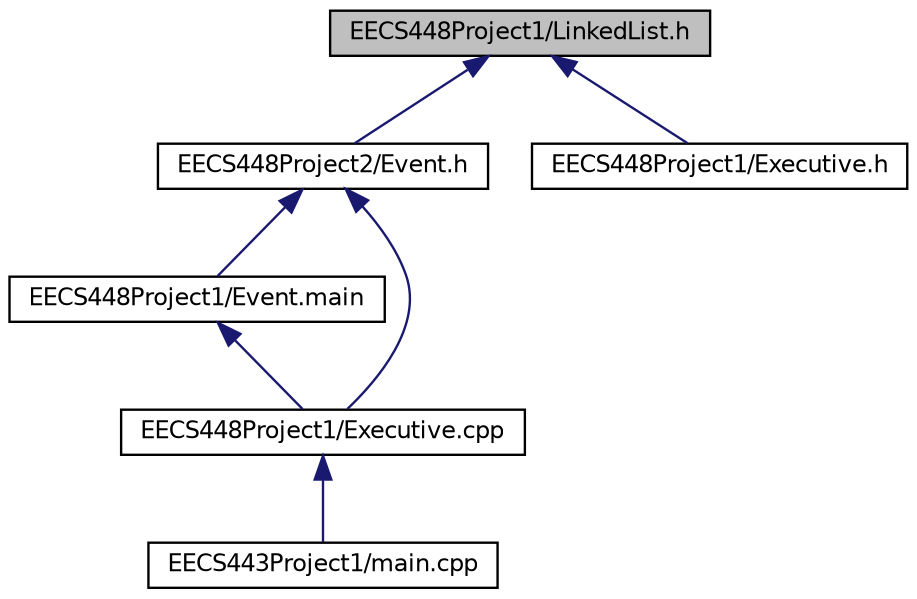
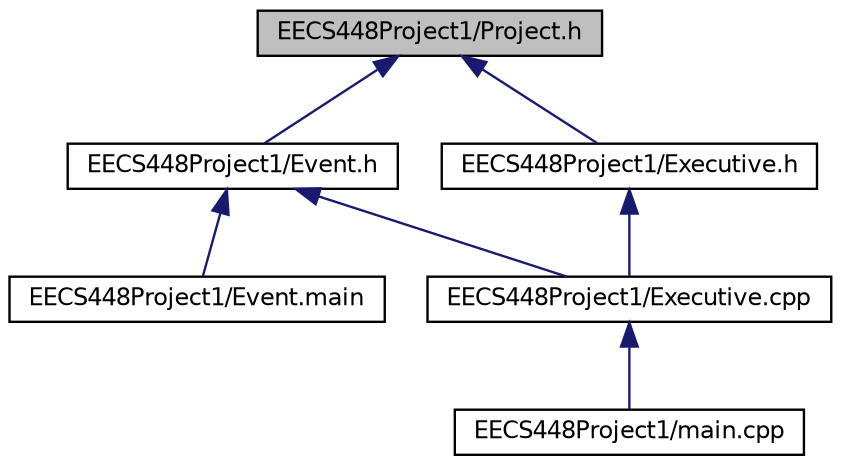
(520, 33) -> (430, 33)
(323, 166) -> (233, 166)
(269, 375) -> (629, 245)
(323, 565) -> (629, 432)
